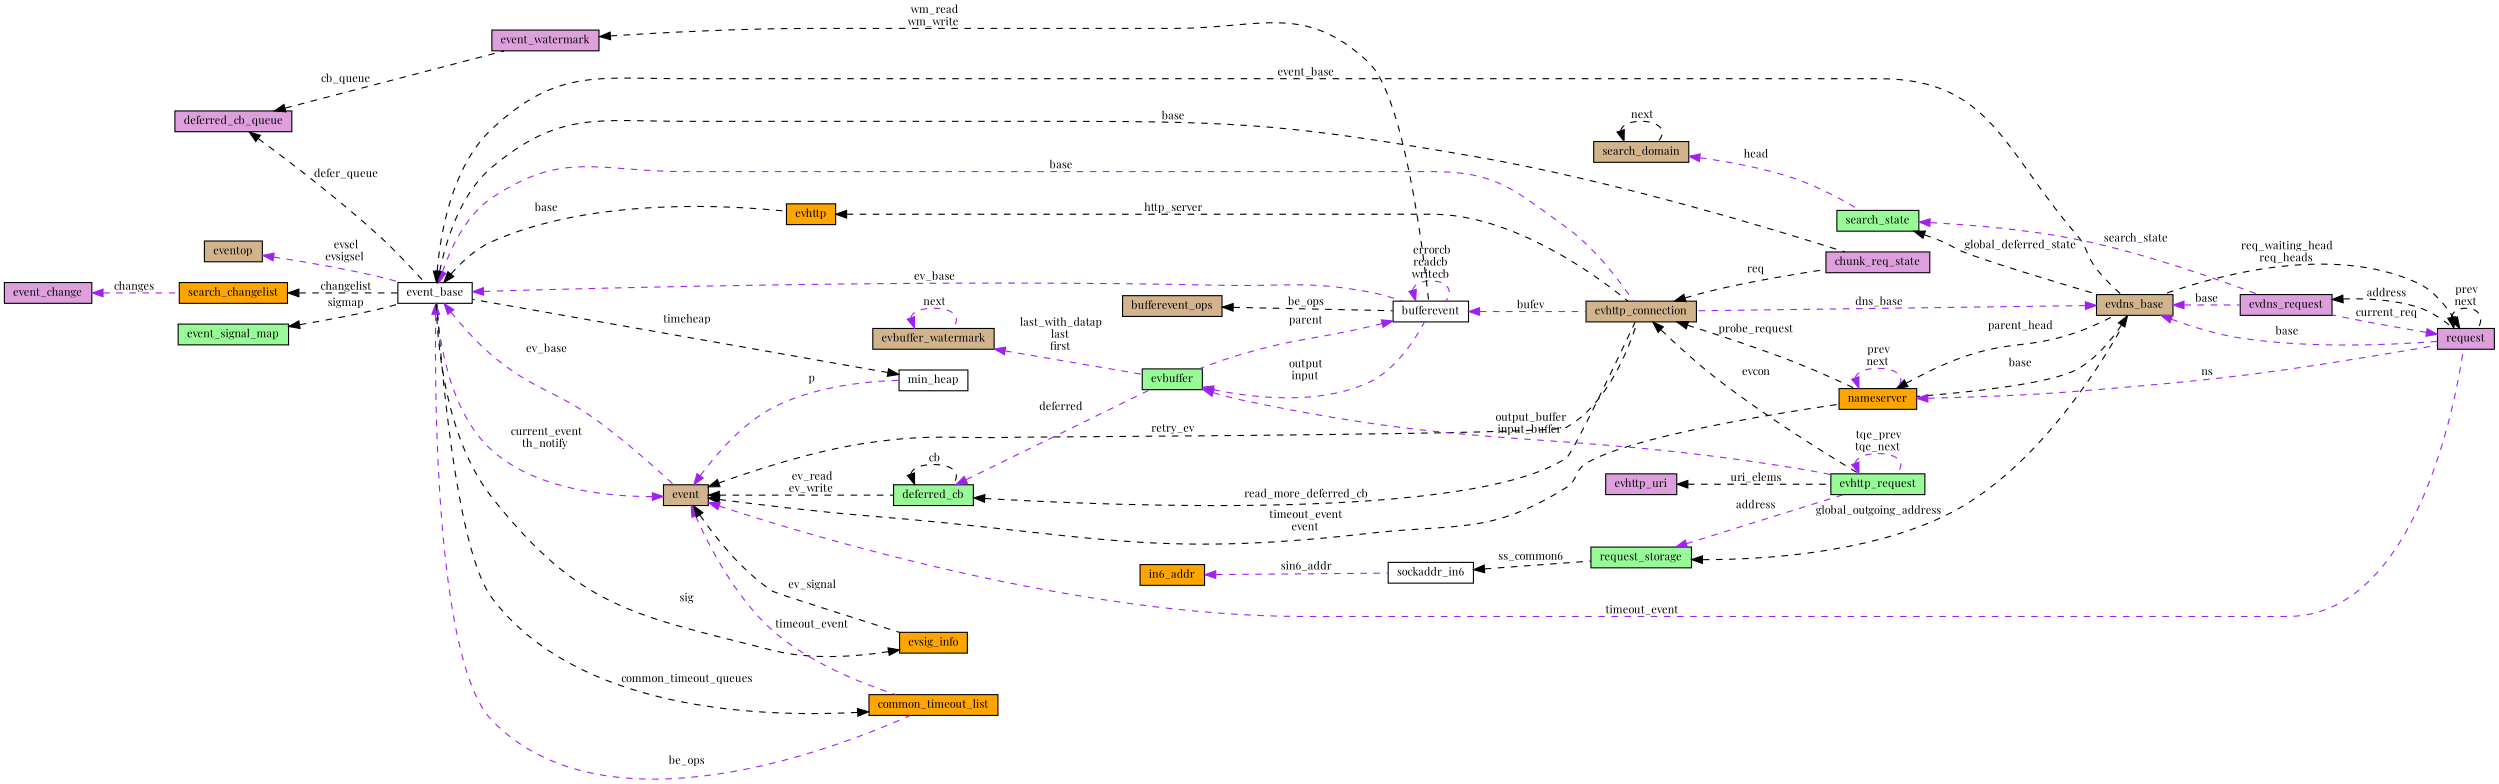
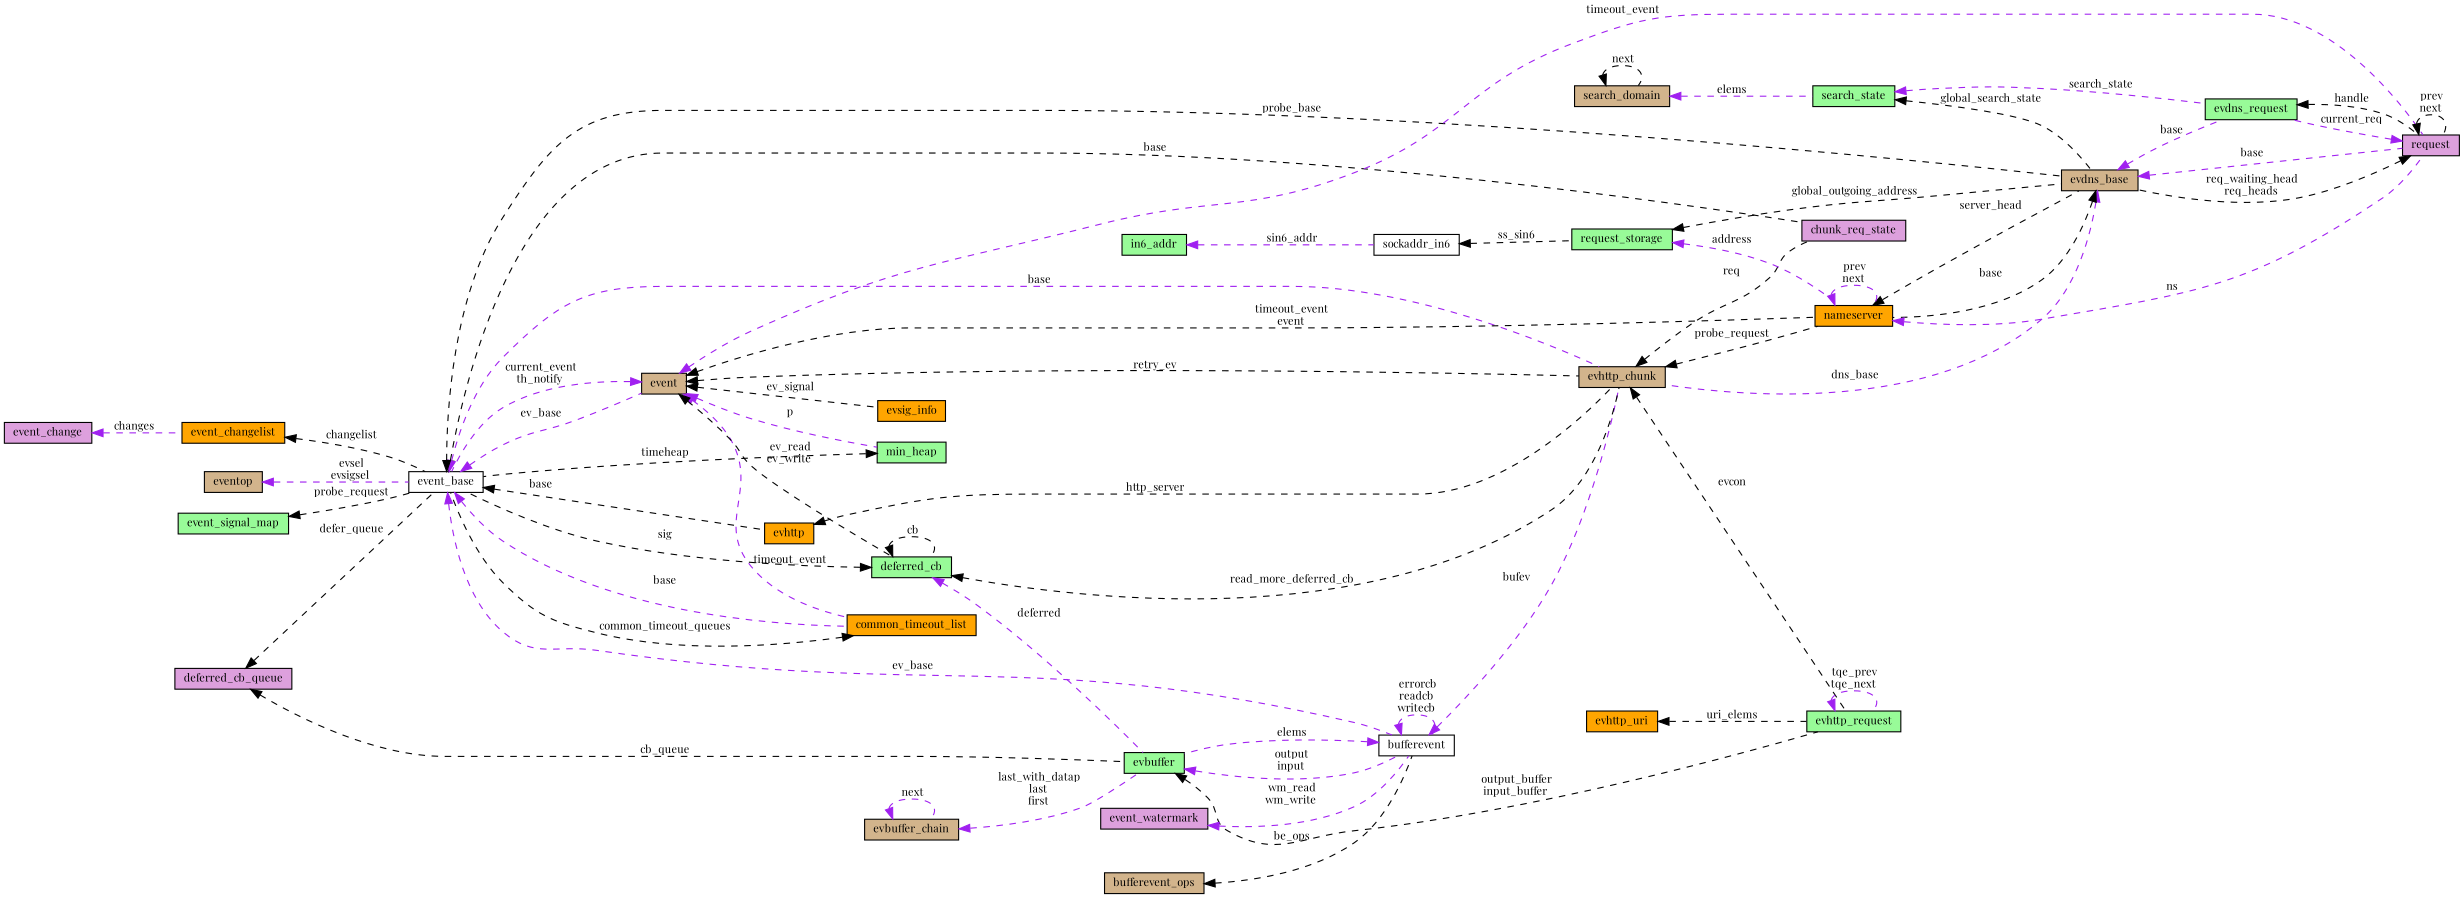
(1119, 28) -> (1325, 817)
(1305, 73) -> (1291, 109)
(395, 79) -> (686, 756)
(1755, 155) -> (1731, 90)
(2019, 245) -> (1990, 99)
(233, 293) -> (233, 433)
(2386, 293) -> (2351, 99)
(345, 303) -> (350, 492)
(2286, 305) -> (2251, 109)
(1641, 312) -> (1622, 377)
(1305, 321) -> (1291, 733)
(2019, 326) -> (1990, 206)
(933, 339) -> (912, 830)
(933, 380) -> (912, 453)
(1521, 439) -> (1490, 810)
(1641, 484) -> (1622, 721)
(1765, 519) -> (1766, 262)
(1530, 557) -> (1516, 236)
(1172, 575) -> (1154, 245)
(577, 581) -> (659, 552)
(686, 761) -> (664, 581)
